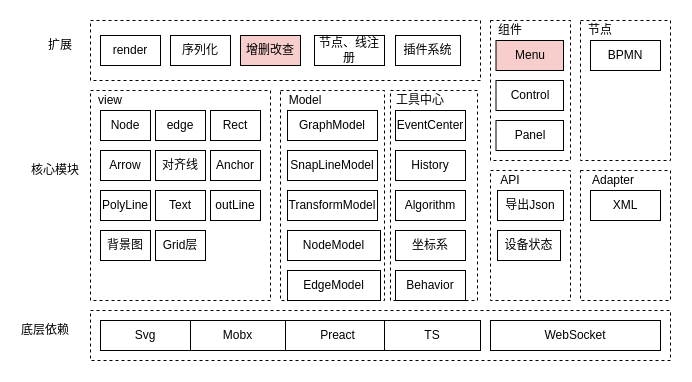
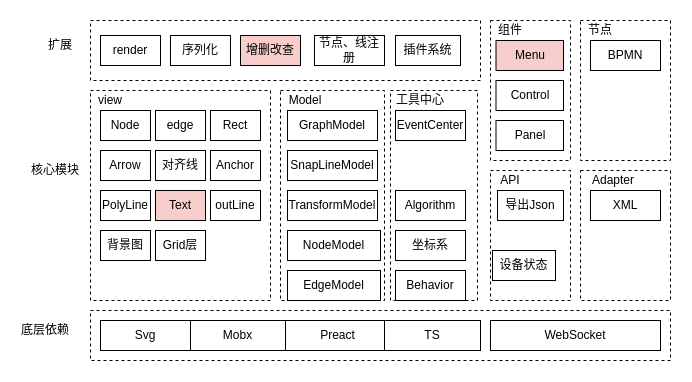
(431, 166) -> none
(181, 206) -> (181, 206)
(529, 246) -> (524, 266)
